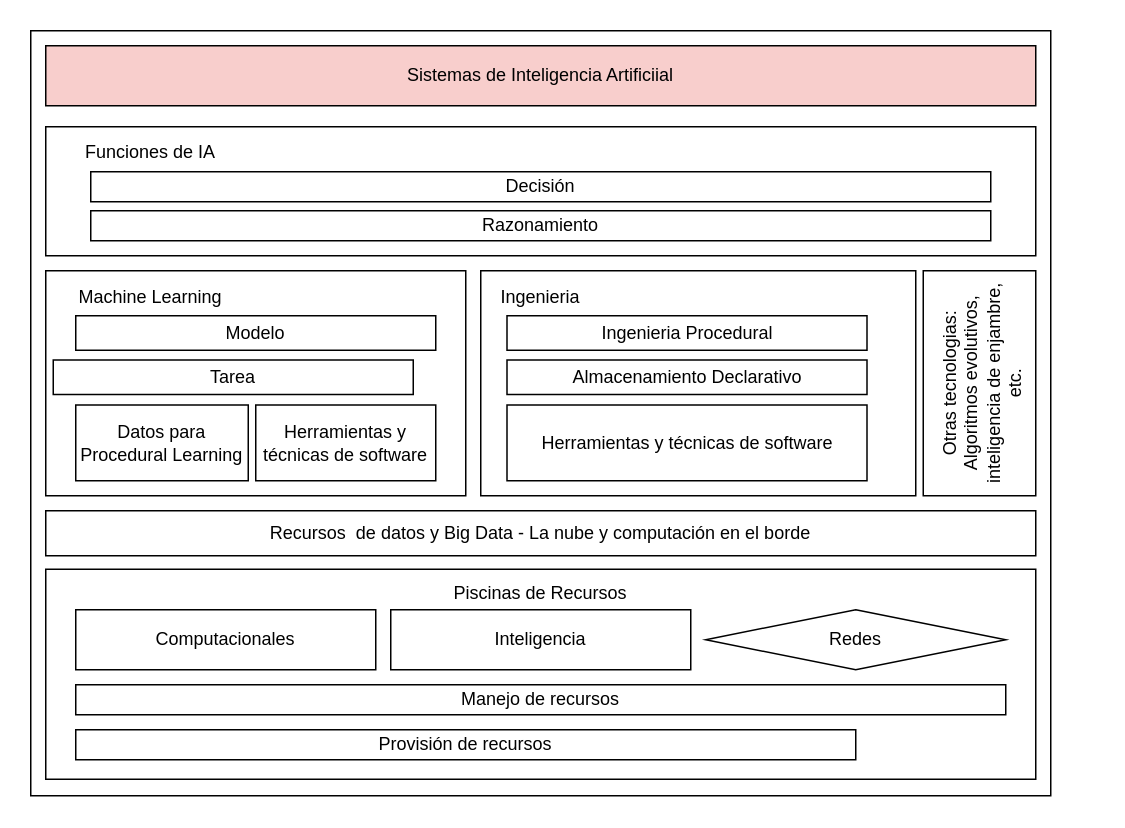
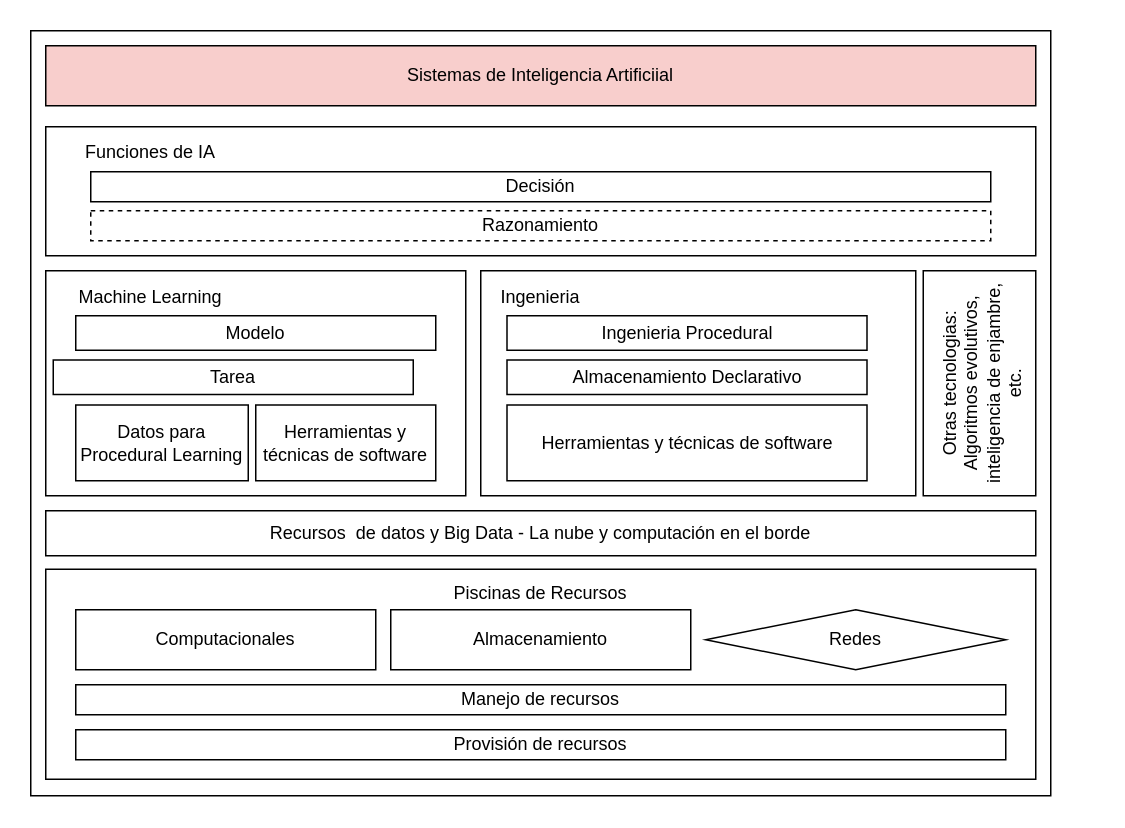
(541, 226) -> (541, 226)
(541, 640) -> (541, 640)
(466, 745) -> (541, 745)
